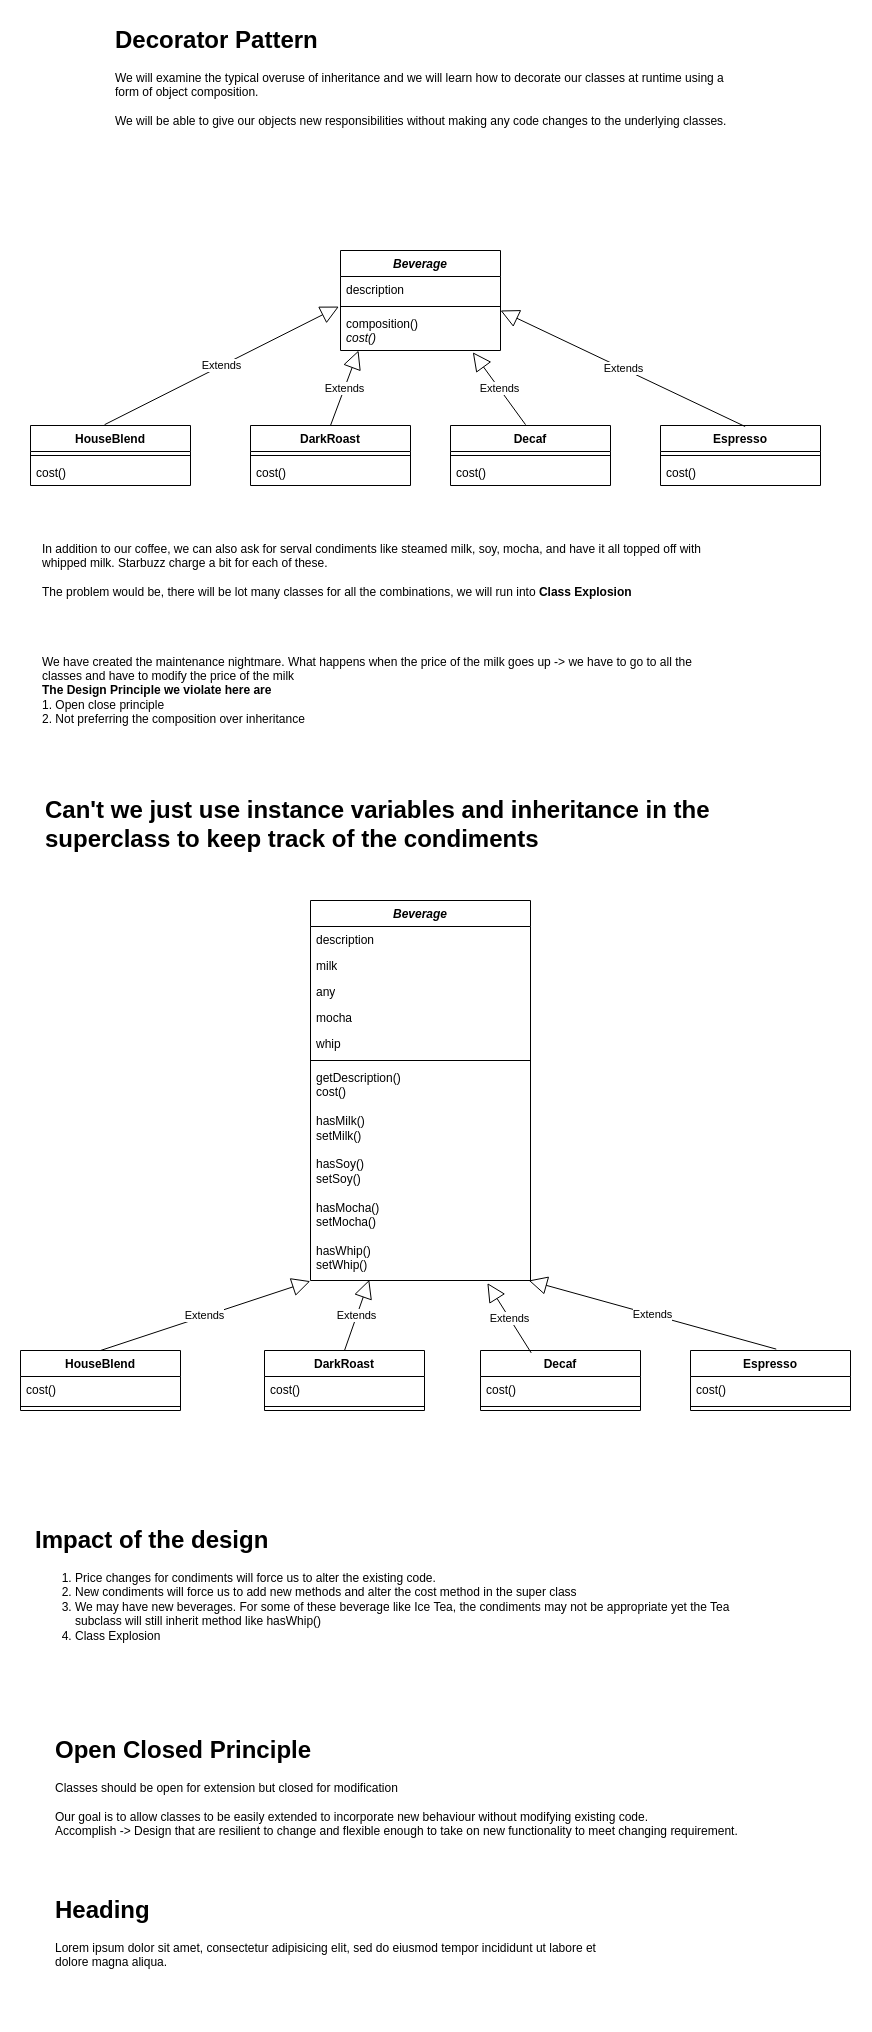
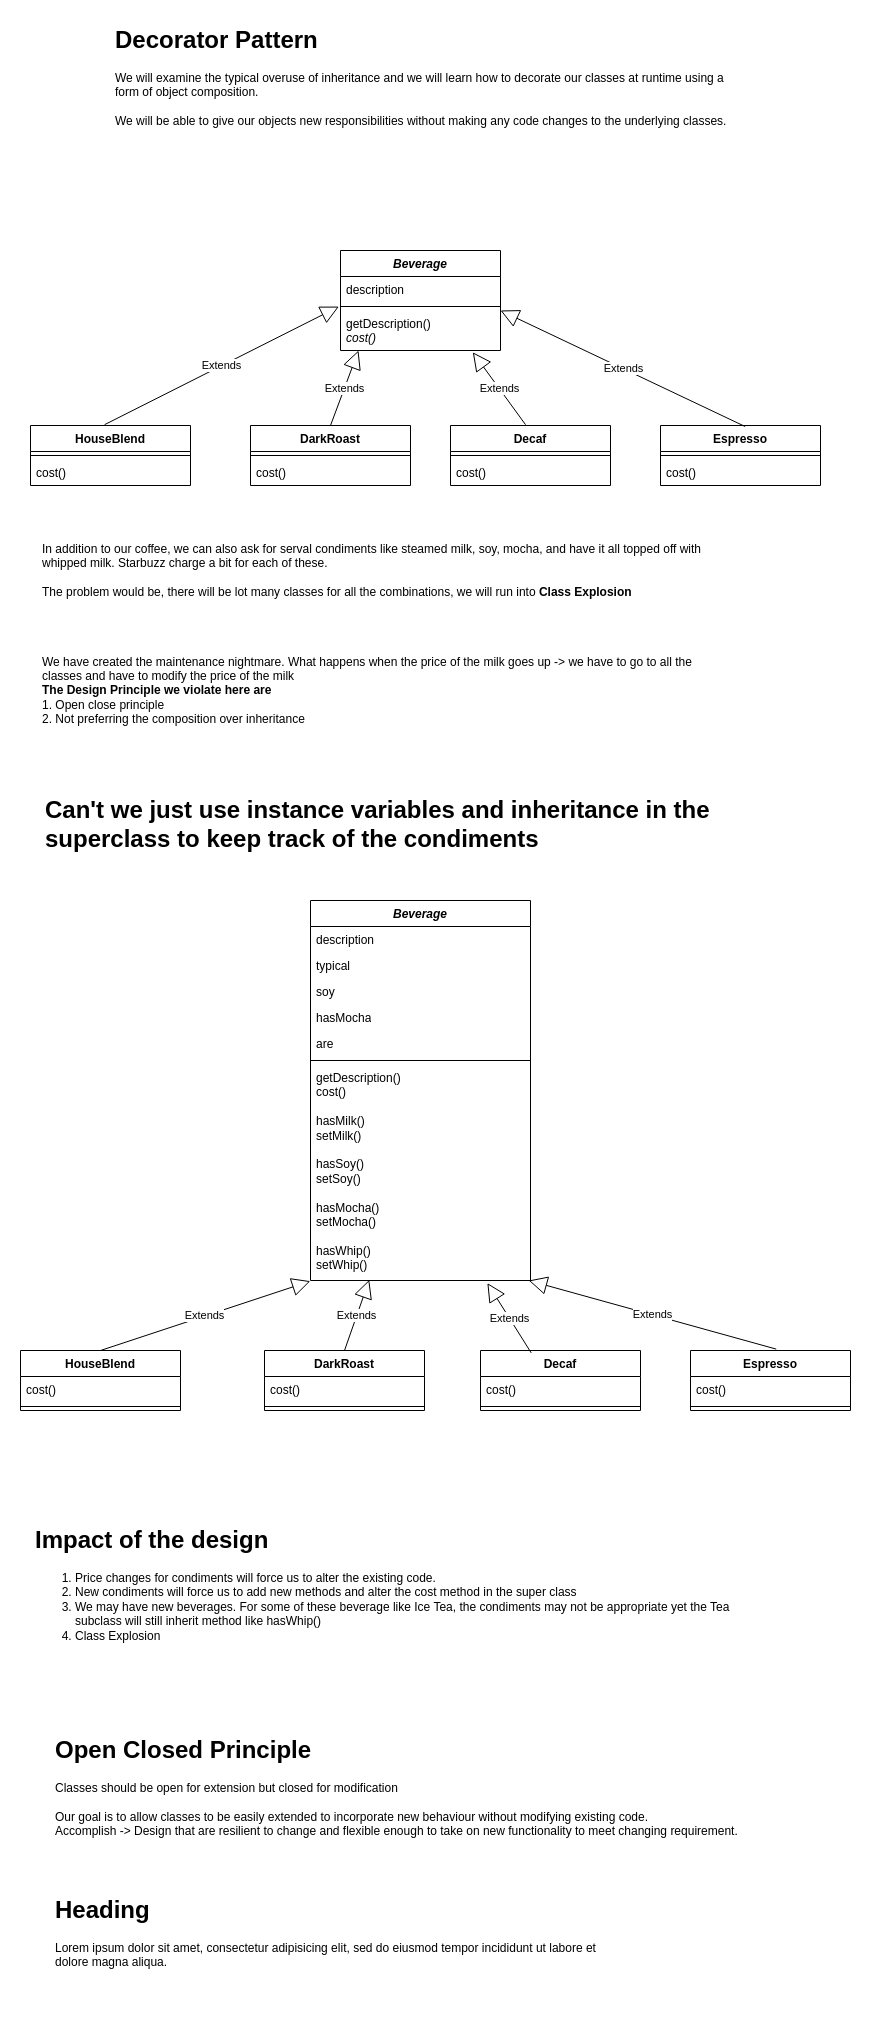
(387, 332) -> (397, 332)
(327, 967) -> (337, 967)
(327, 993) -> (327, 993)
(333, 1019) -> (343, 1019)
(328, 1045) -> (327, 1045)
